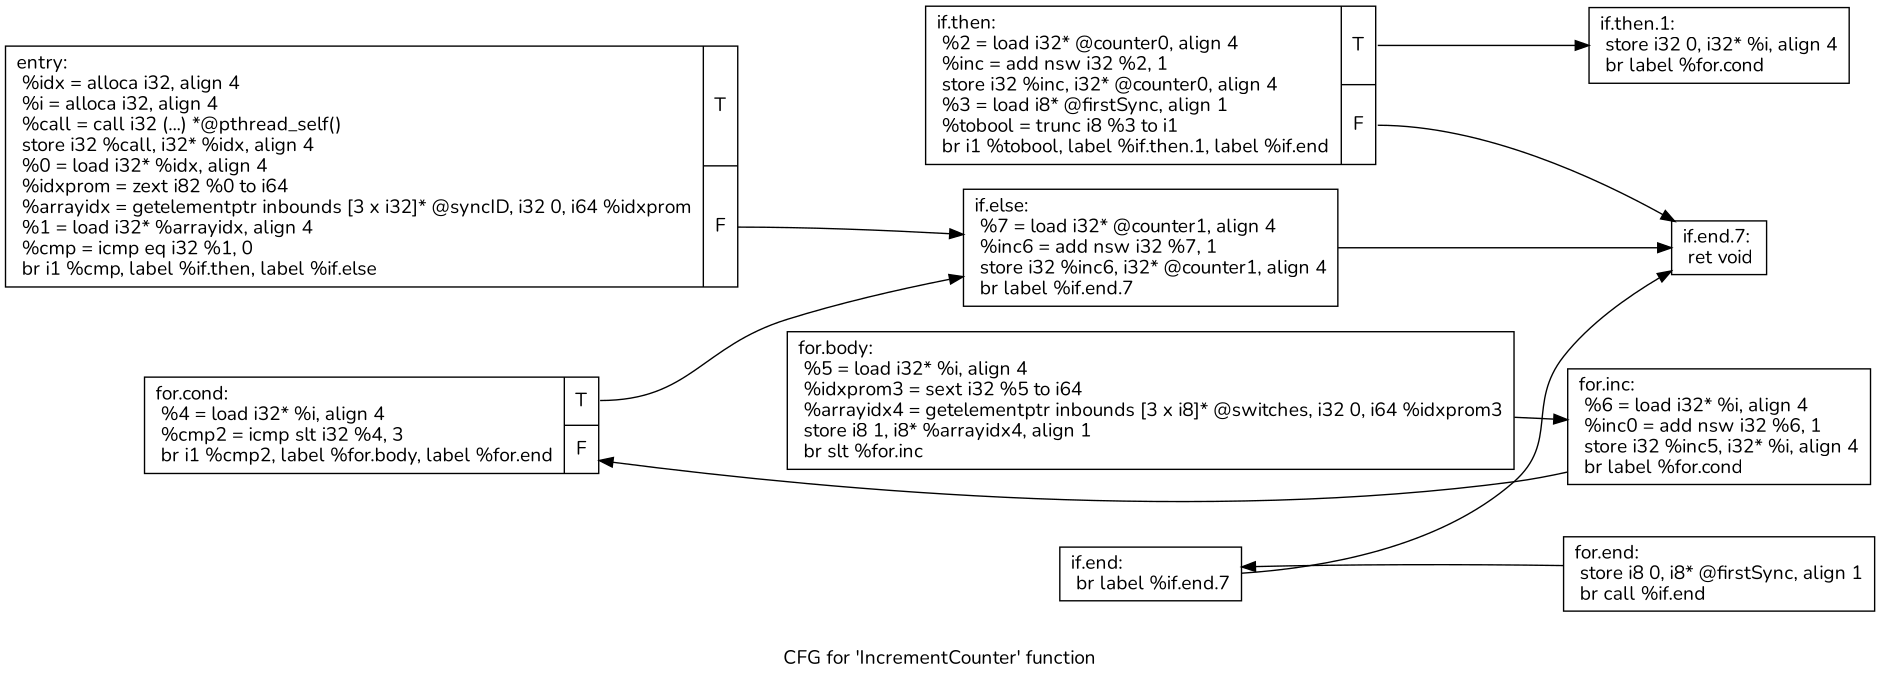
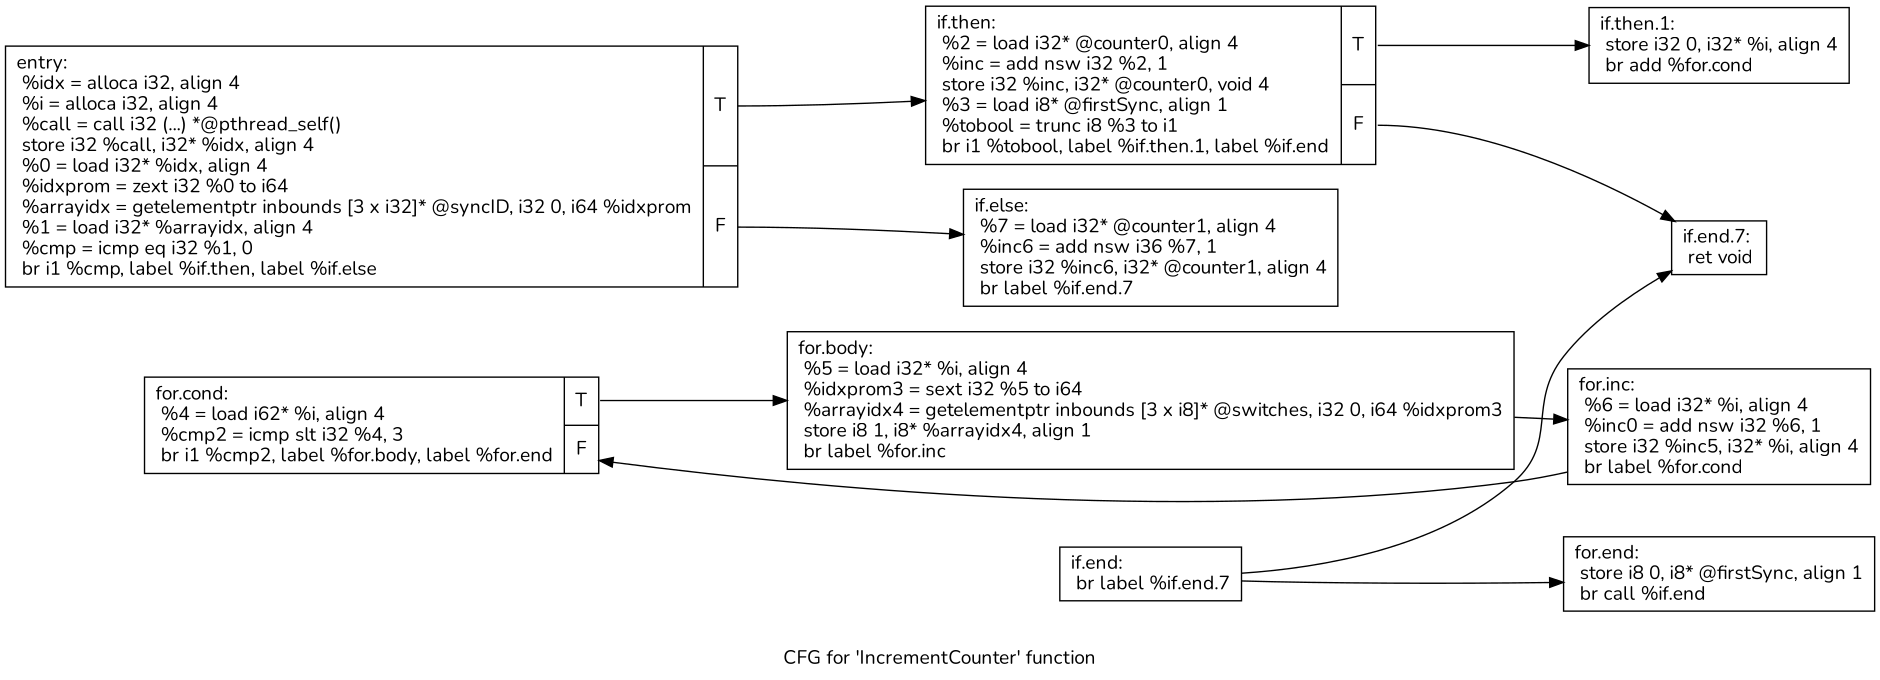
(1683, 65) -> (1677, 65)
(1107, 85) -> (1103, 85)
none -> (824, 105)
(153, 187) -> (153, 187)
(1096, 247) -> (1096, 247)
(1498, 248) -> none
(768, 327) -> (687, 401)
(270, 414) -> (270, 414)
(861, 451) -> (873, 451)
(1410, 565) -> (1396, 583)
